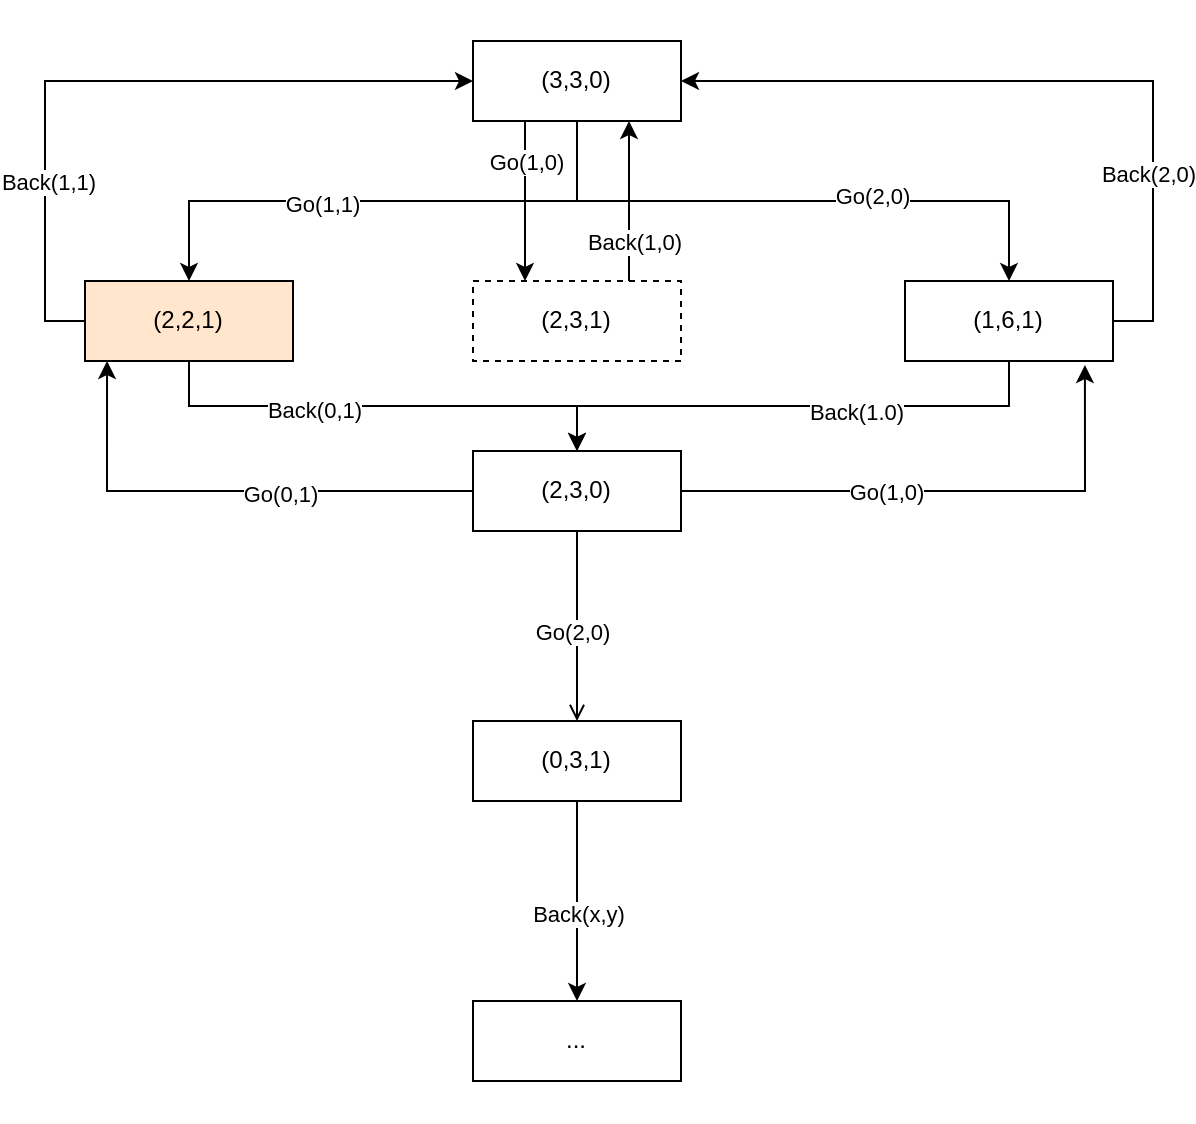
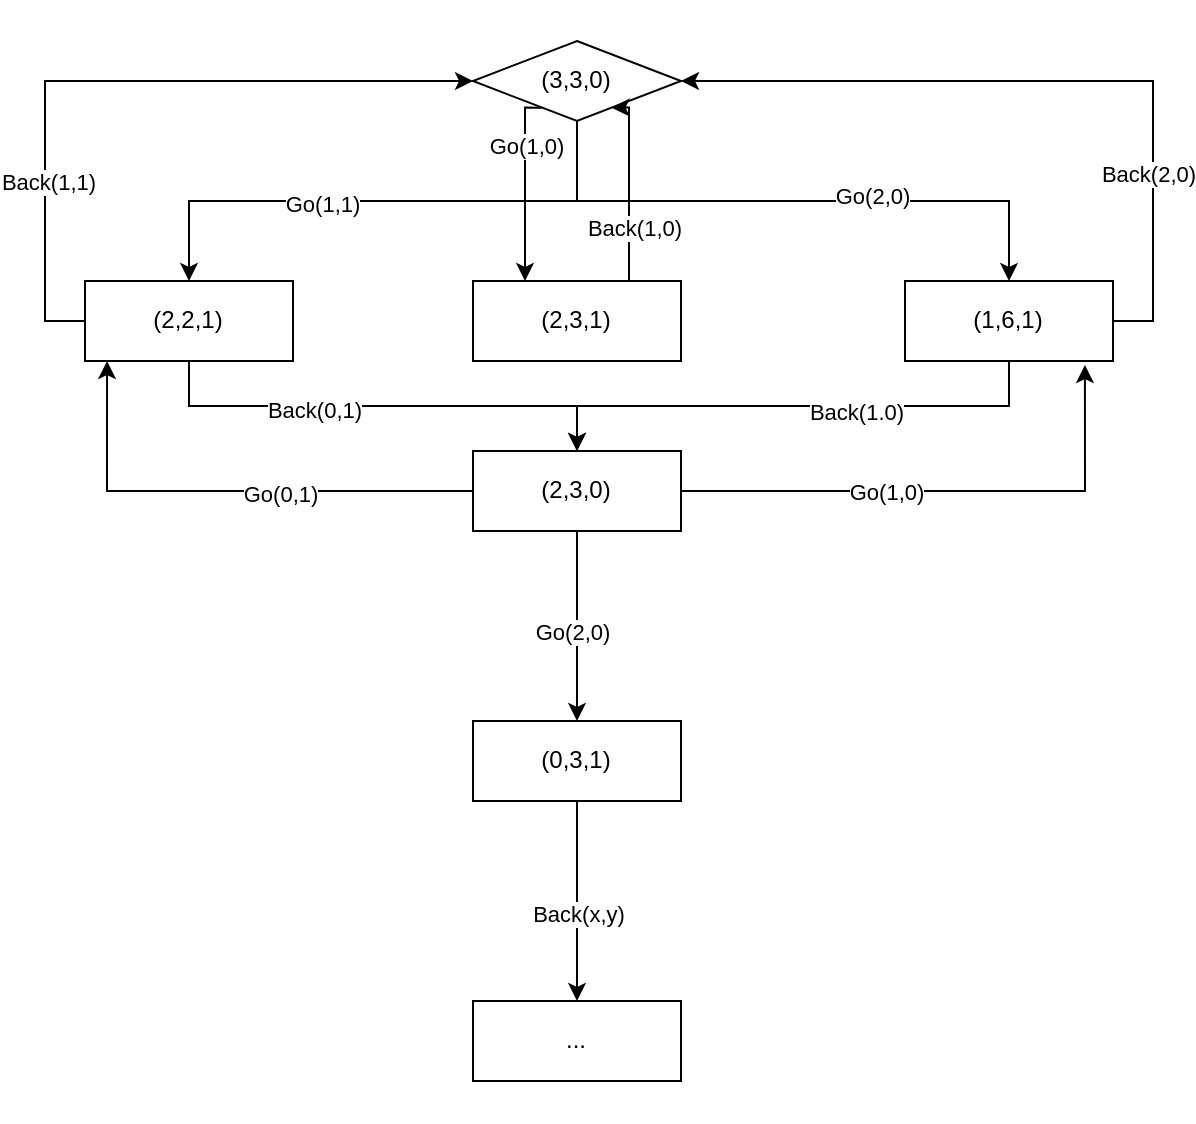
(577, 81) -> (577, 81)
(189, 321) -> (189, 321)
(577, 321) -> (577, 321)
(577, 708) -> (577, 706)
